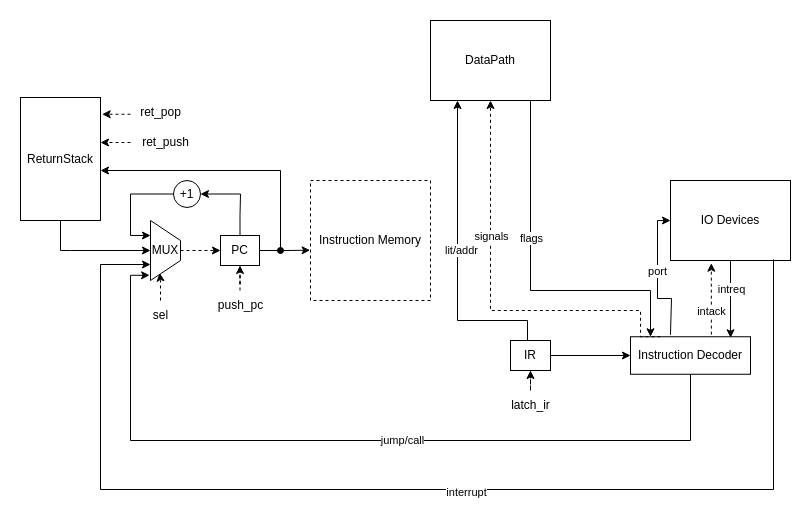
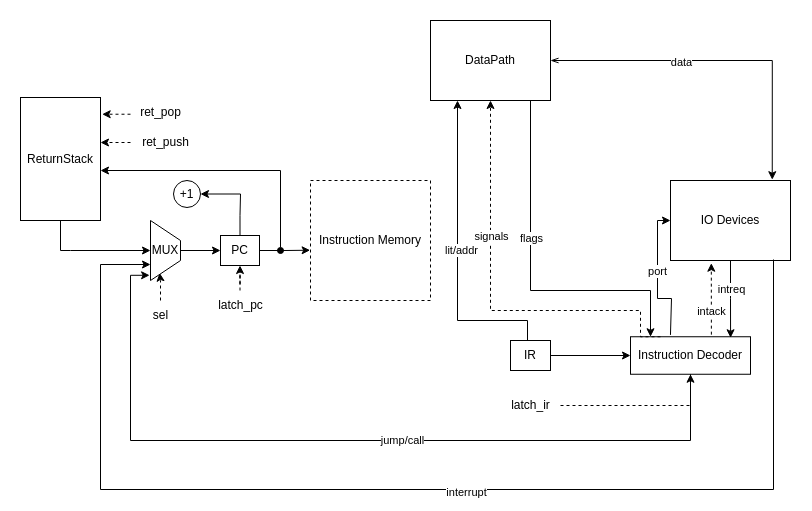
none -> (718, 61)
(131, 199) -> none
(197, 251) -> (197, 251)
(241, 306) -> (241, 306)
(531, 377) -> (625, 406)
